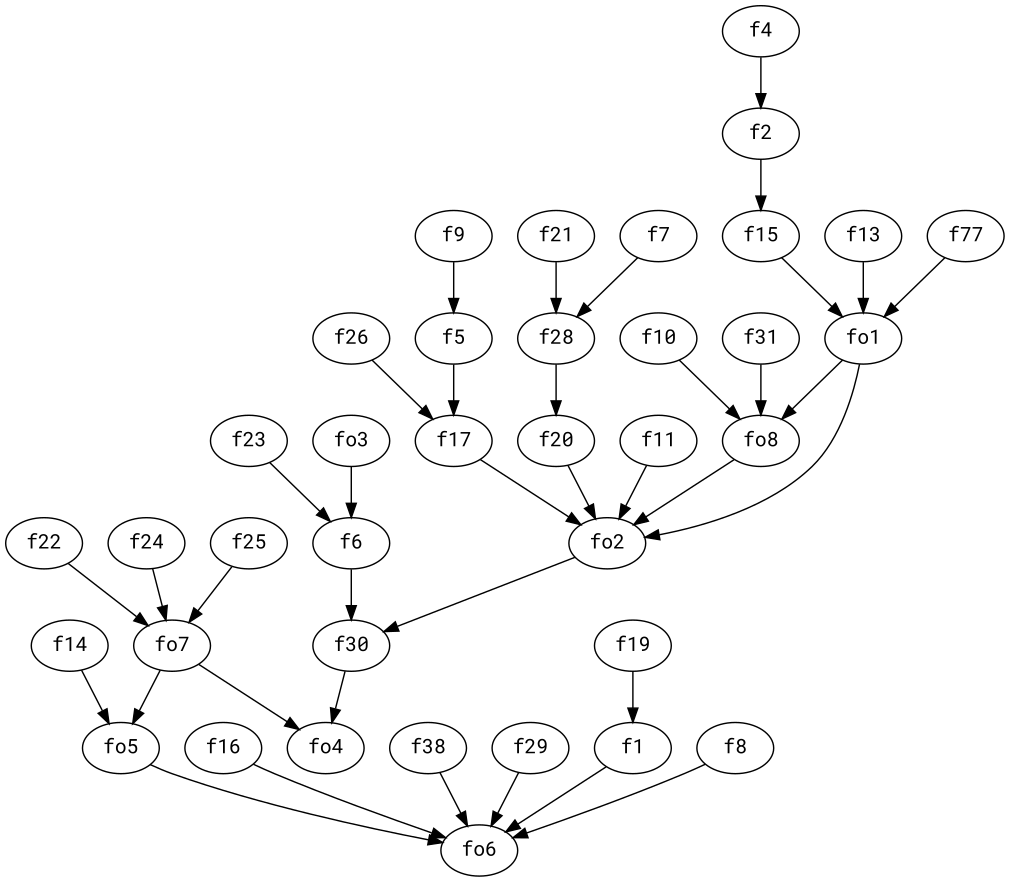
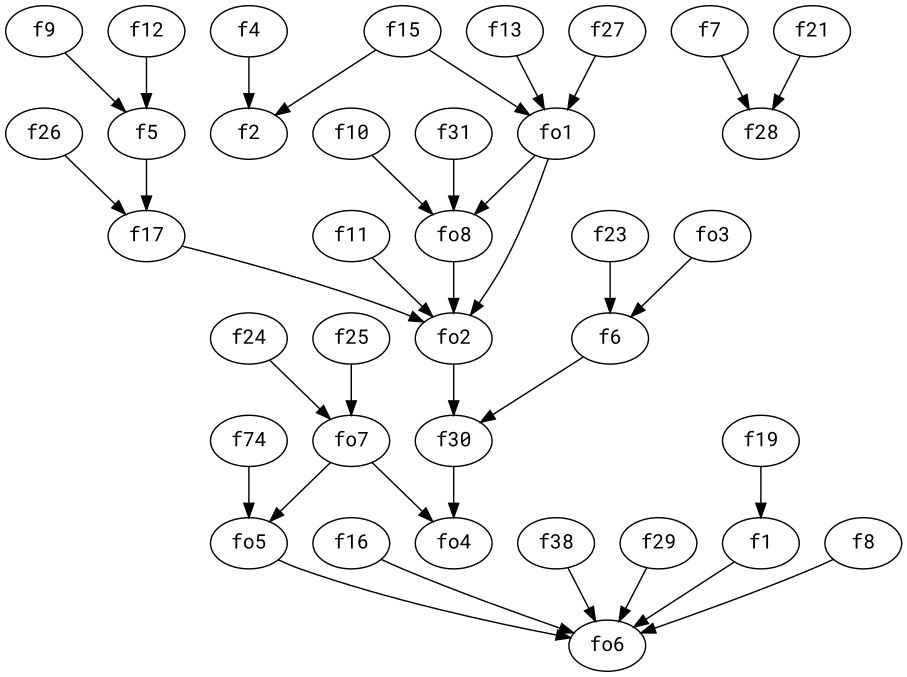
none -> (146, 31)
(761, 178) -> (332, 79)
(966, 236) -> (607, 31)
(556, 441) -> none
(44, 543) -> none
(70, 646) -> (249, 441)
